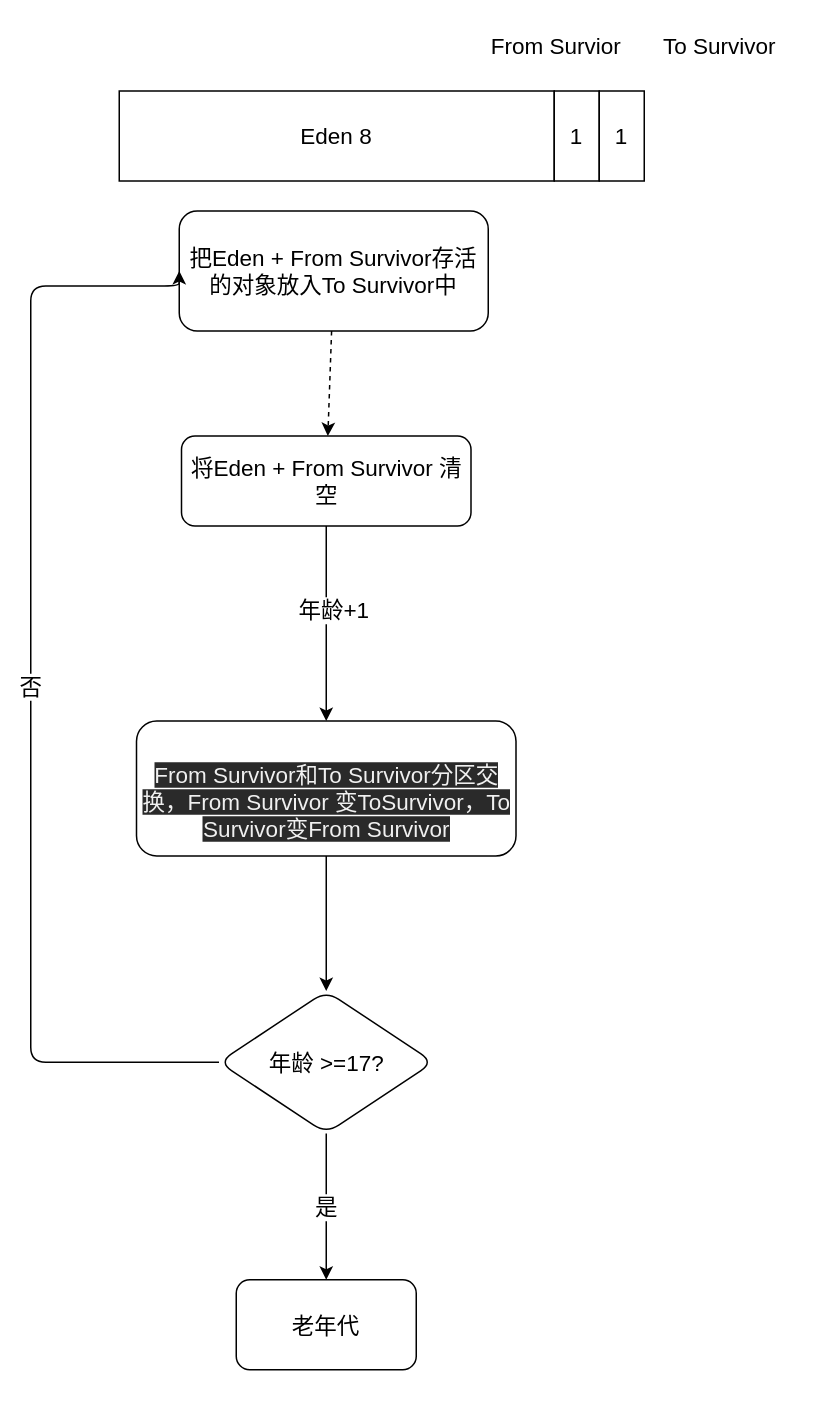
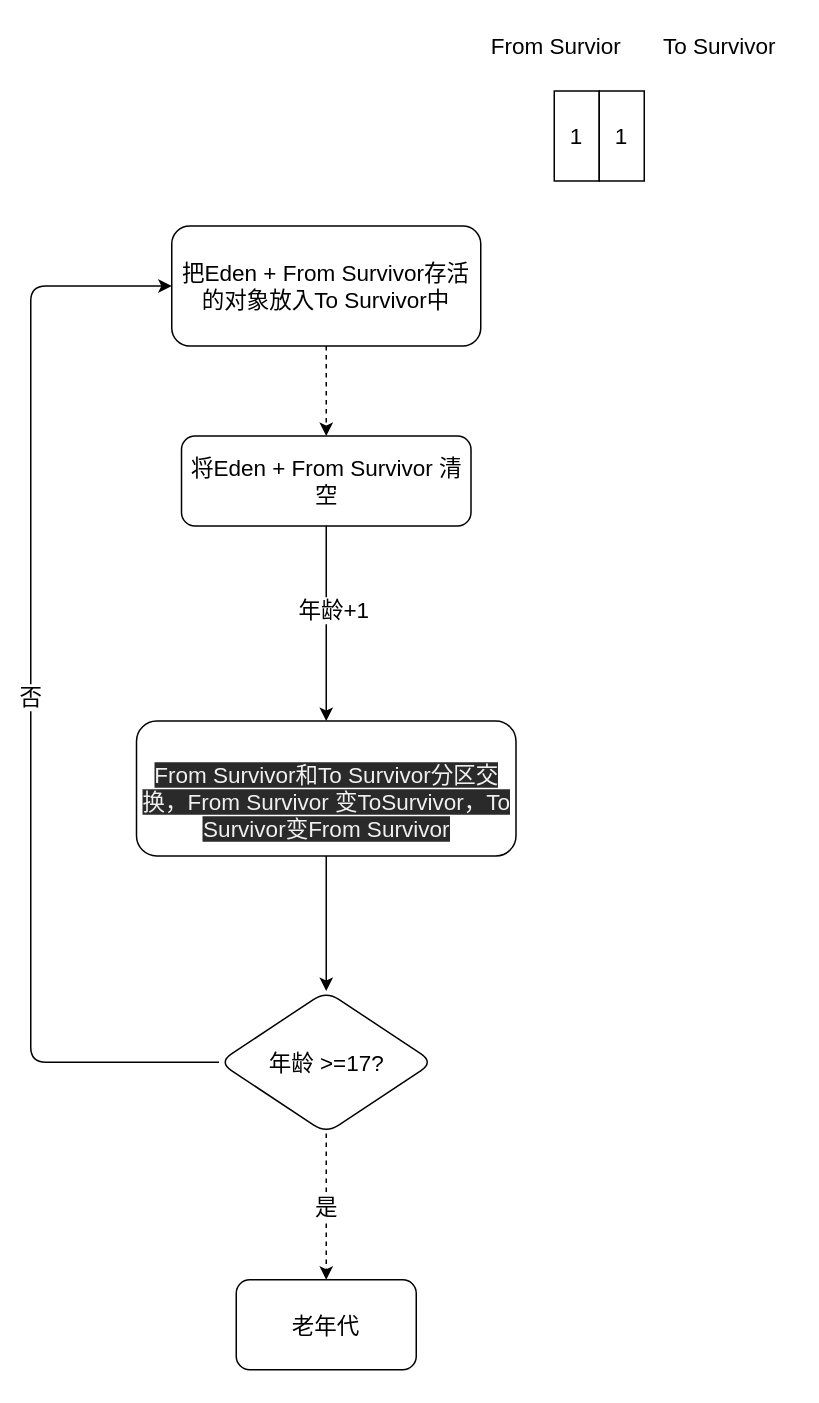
(337, 136) -> none
(334, 271) -> (326, 286)
(326, 1165) -> (326, 1165)
